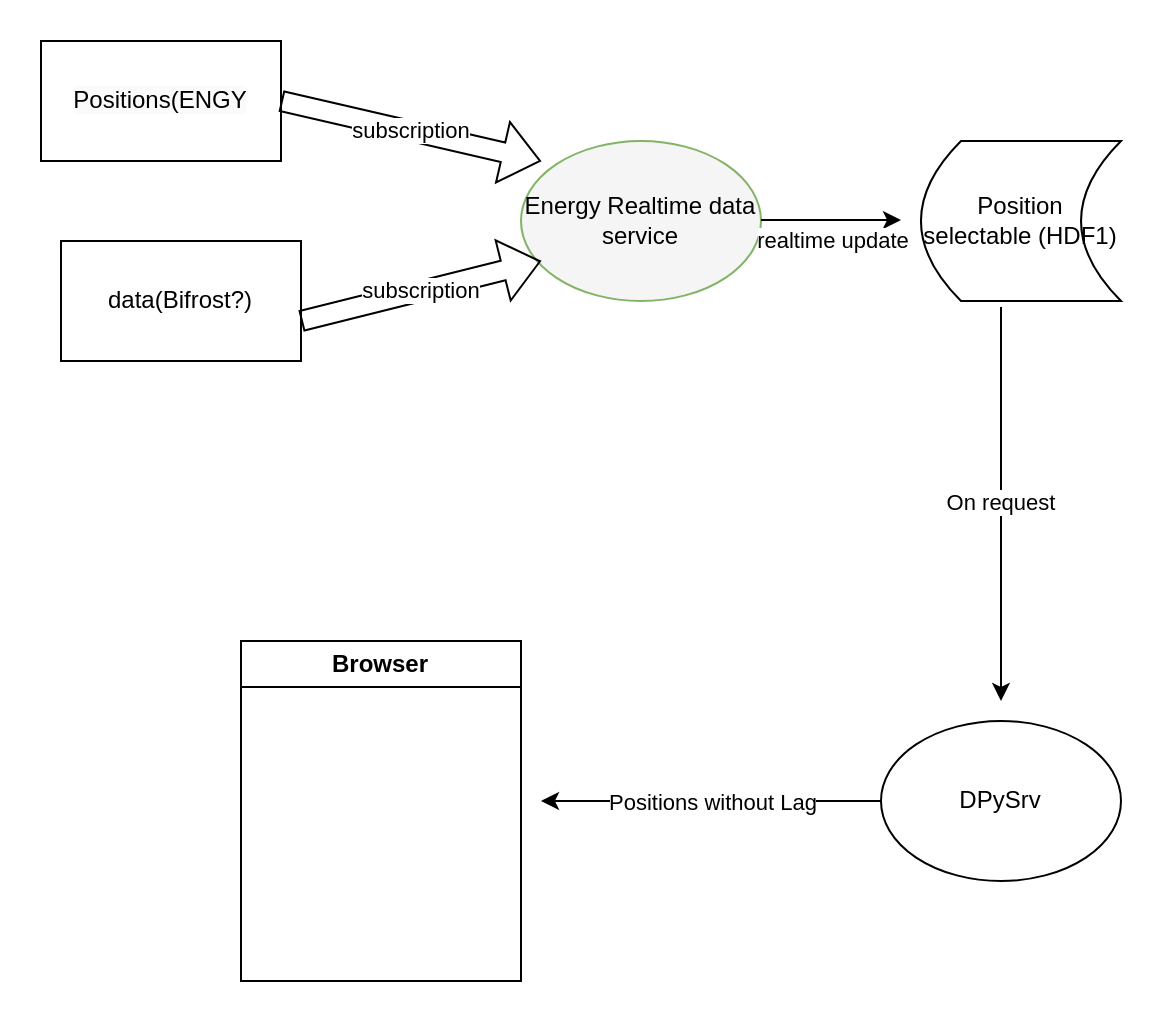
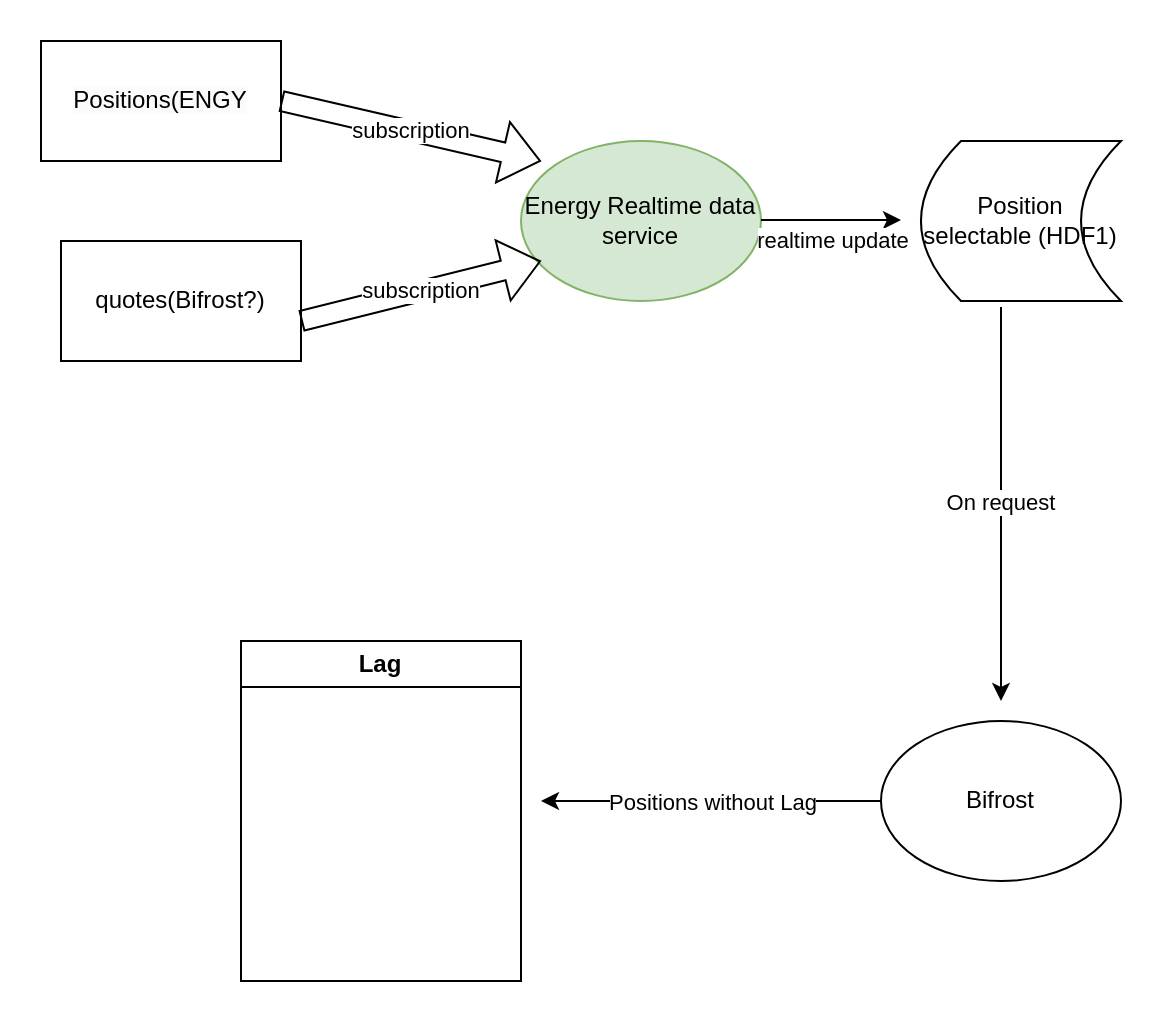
(641, 221) -> (641, 221)
(181, 301) -> (181, 301)
(381, 665) -> (381, 665)
(1001, 801) -> (1001, 801)
